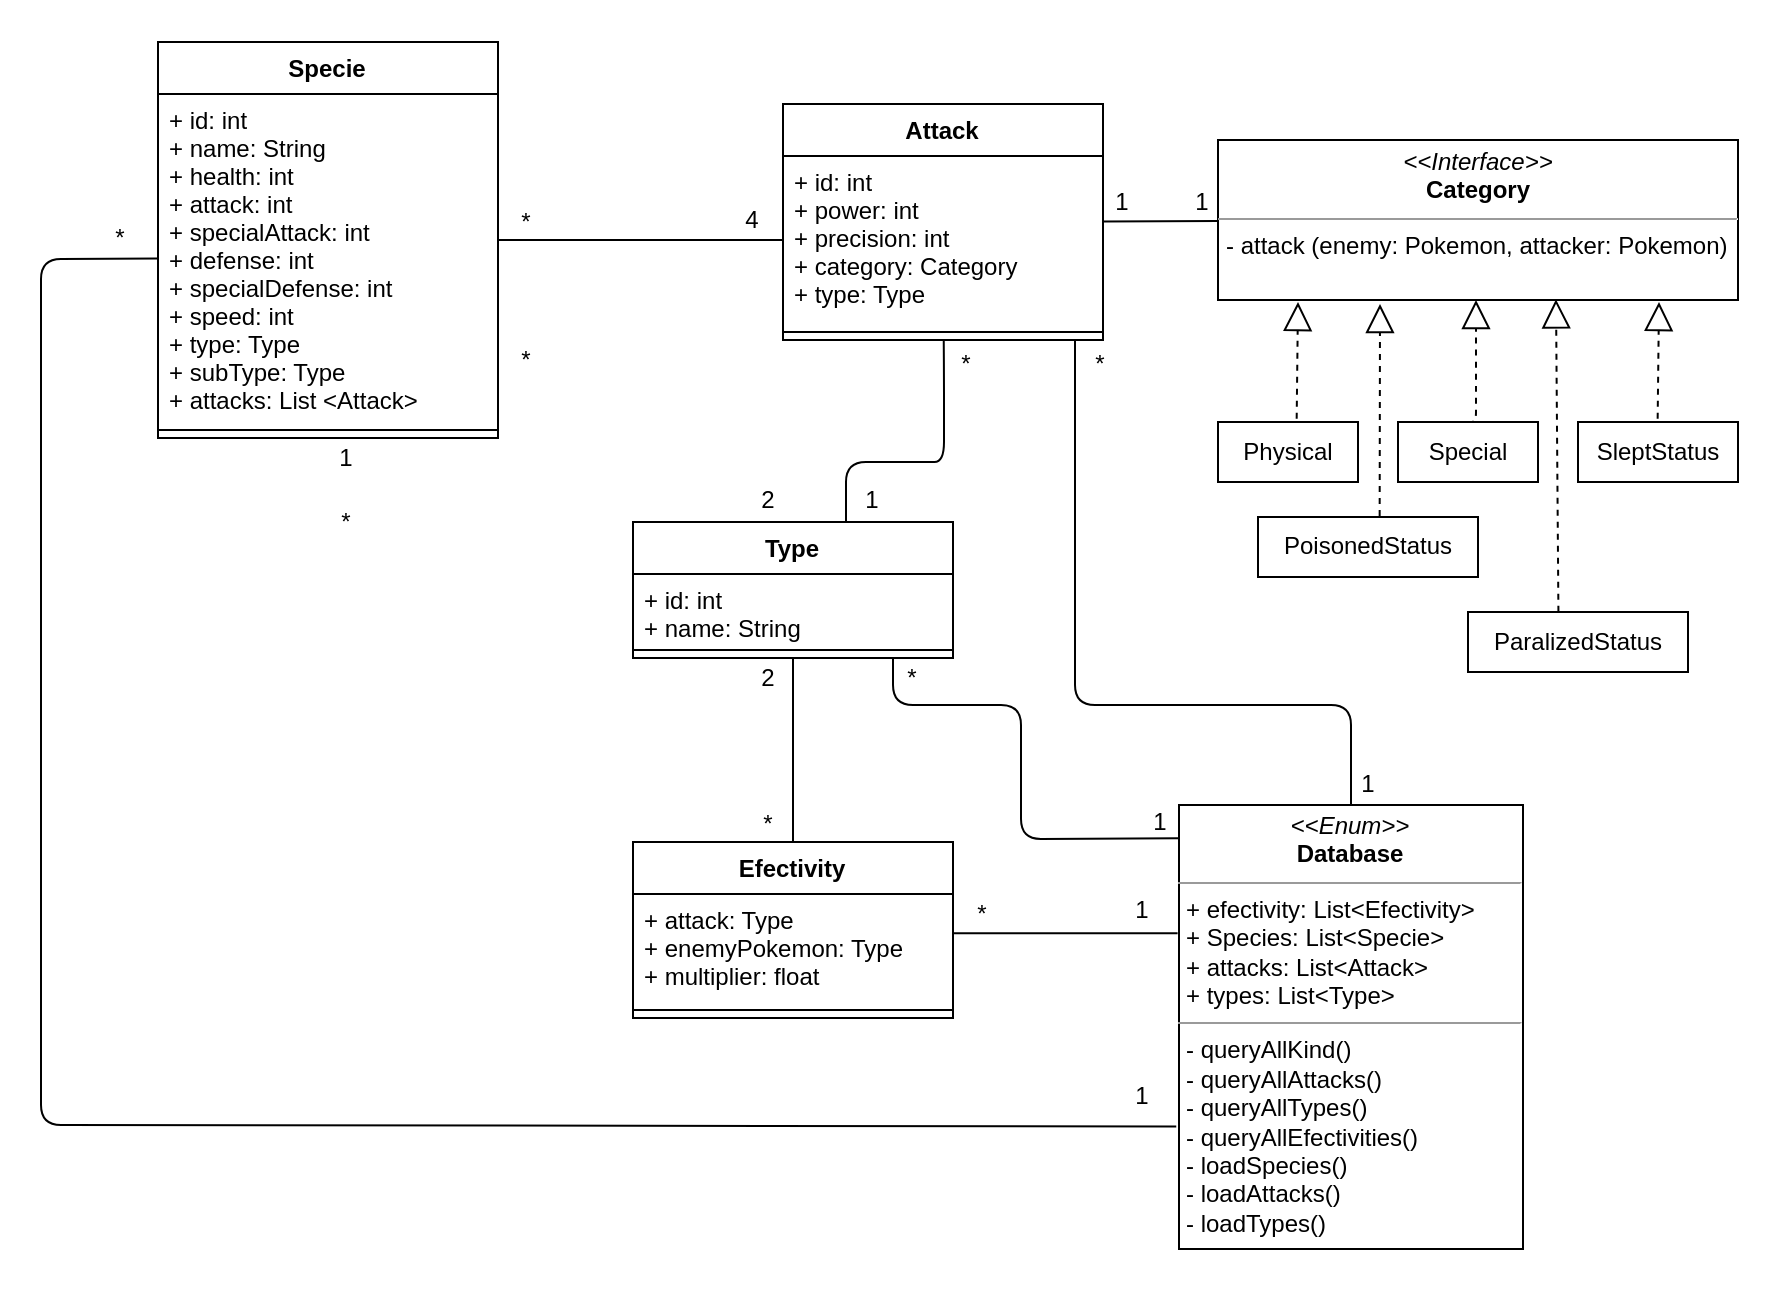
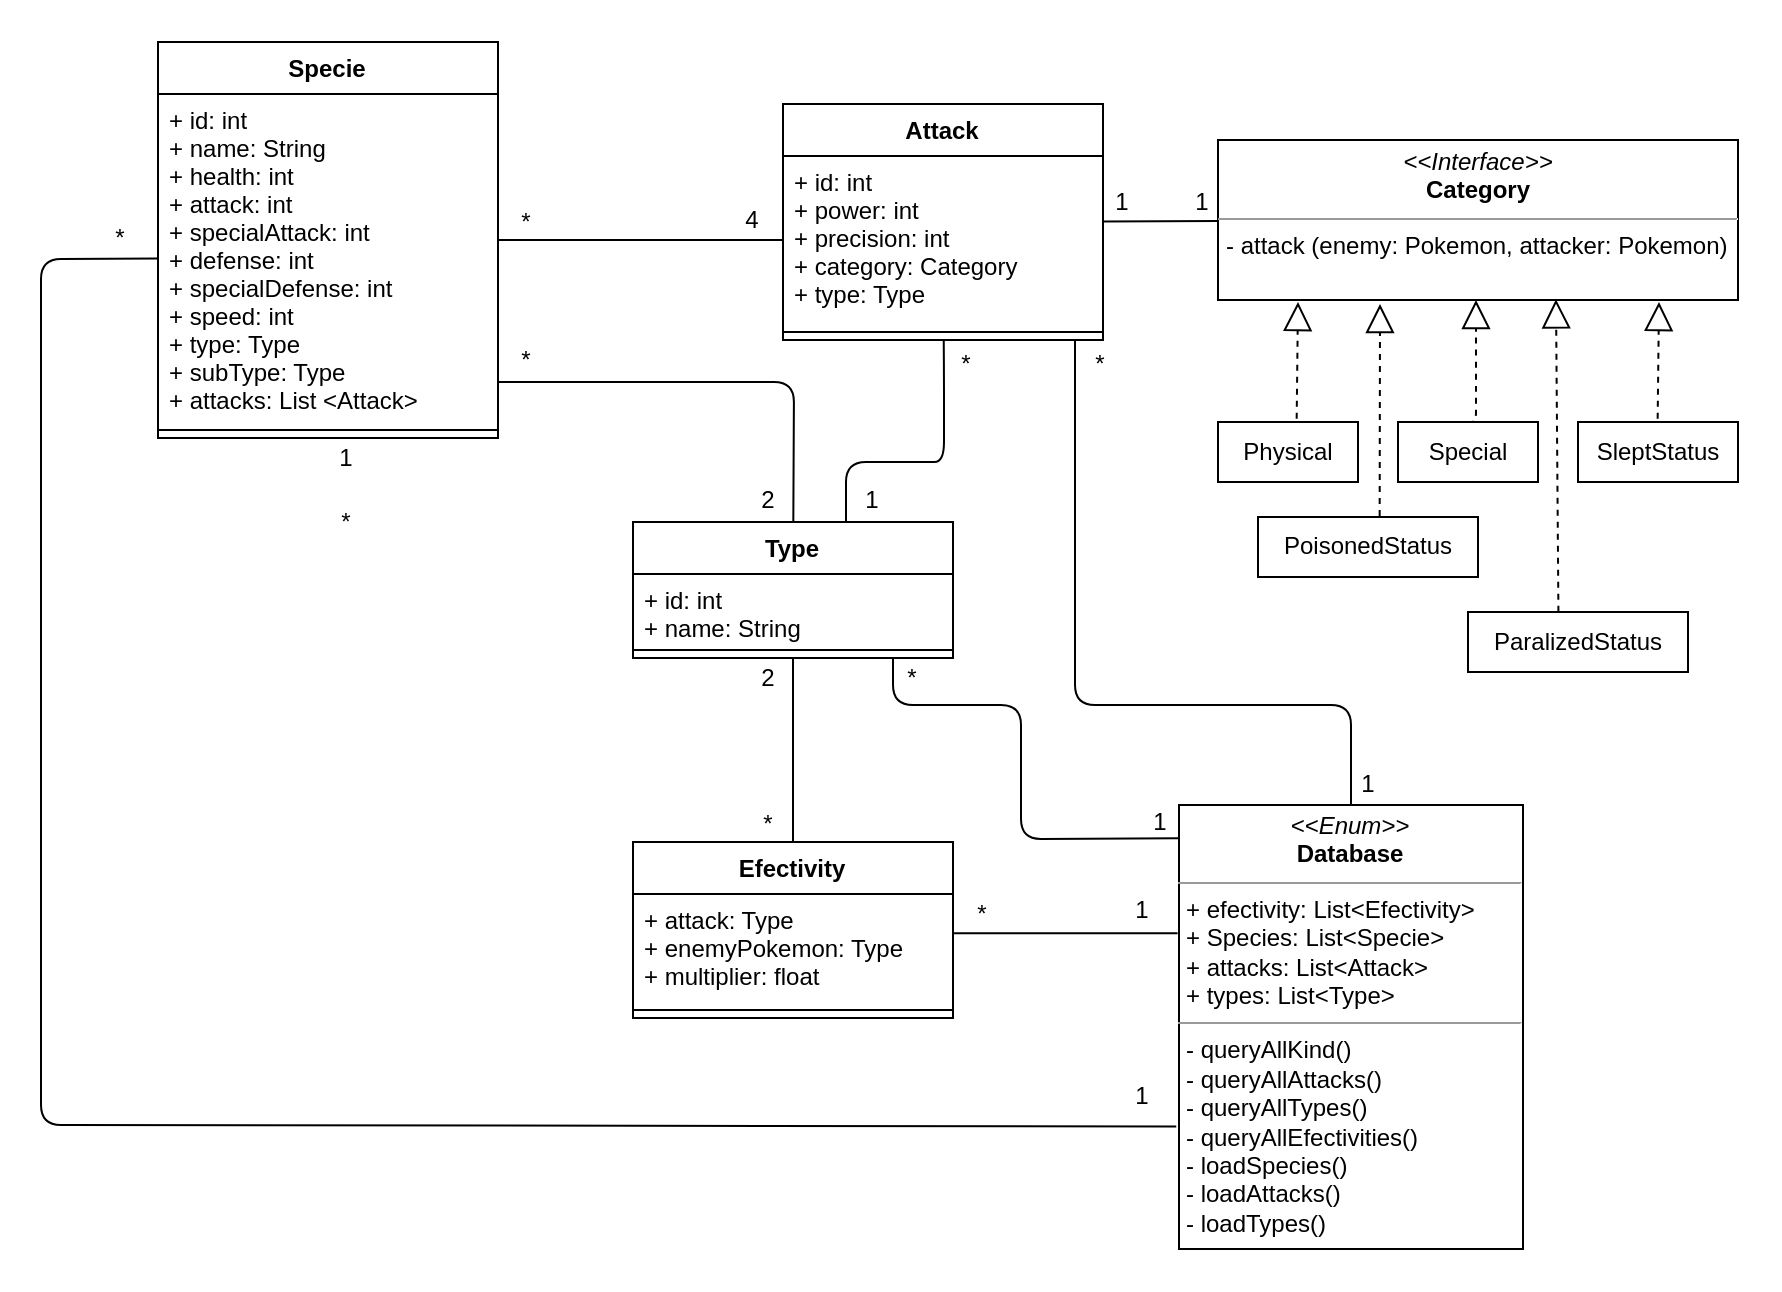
none -> (711, 382)
